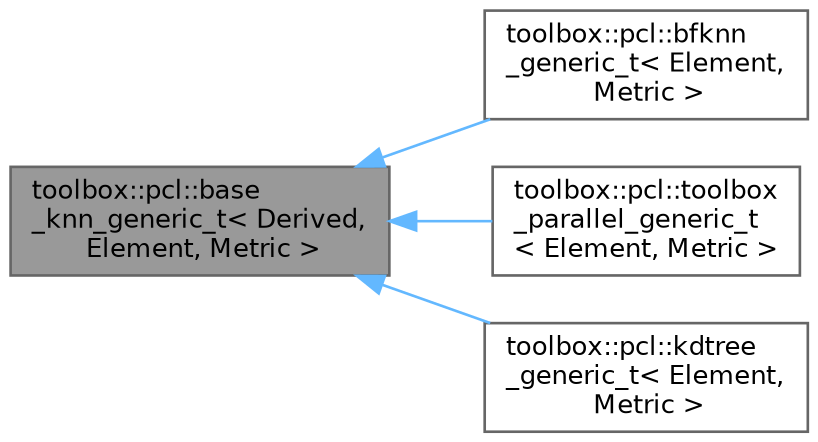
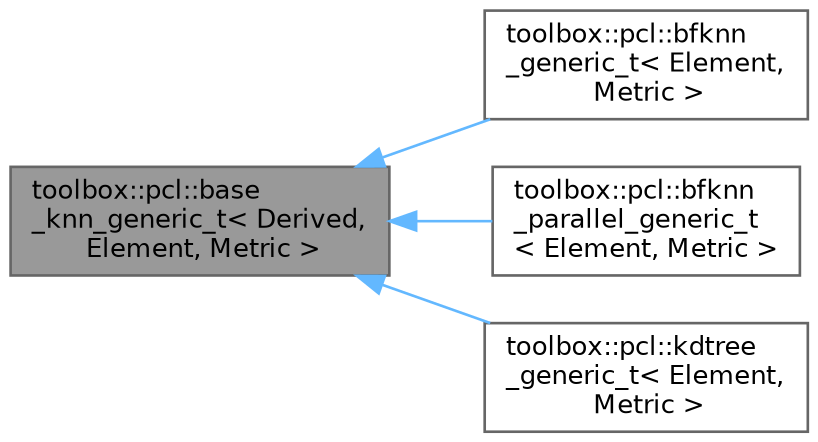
(646, 221) -> (646, 221)
